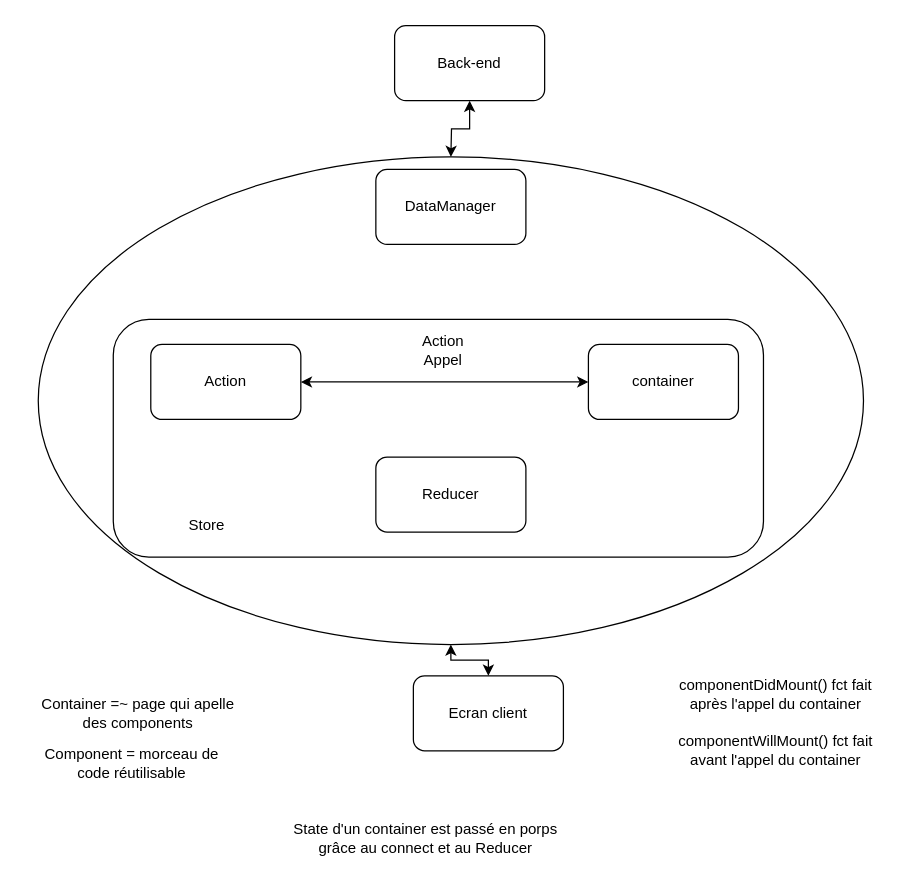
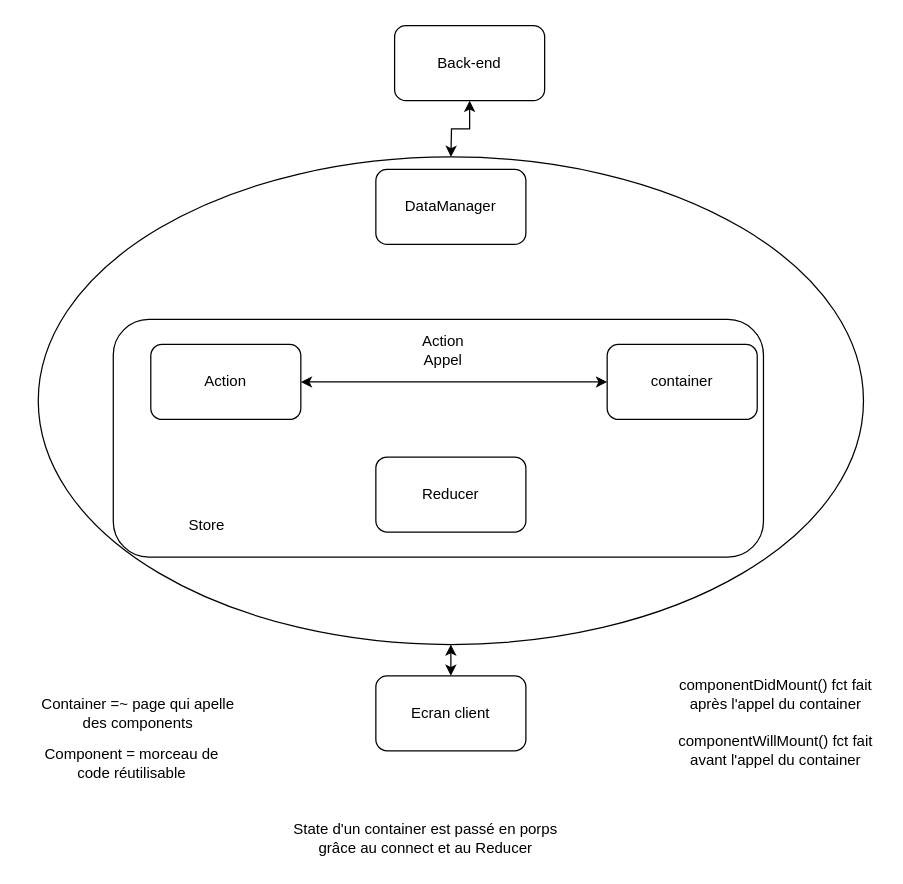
(663, 382) -> (682, 382)
(488, 713) -> (451, 713)
